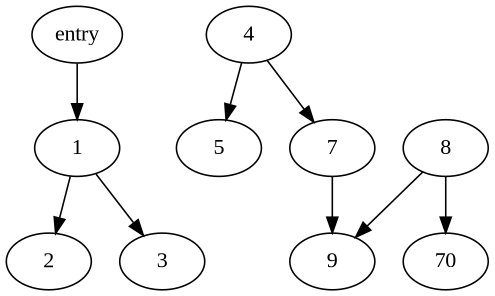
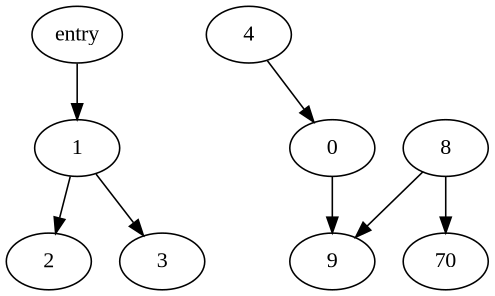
(219, 148) -> none
(332, 148) -> (332, 148)
